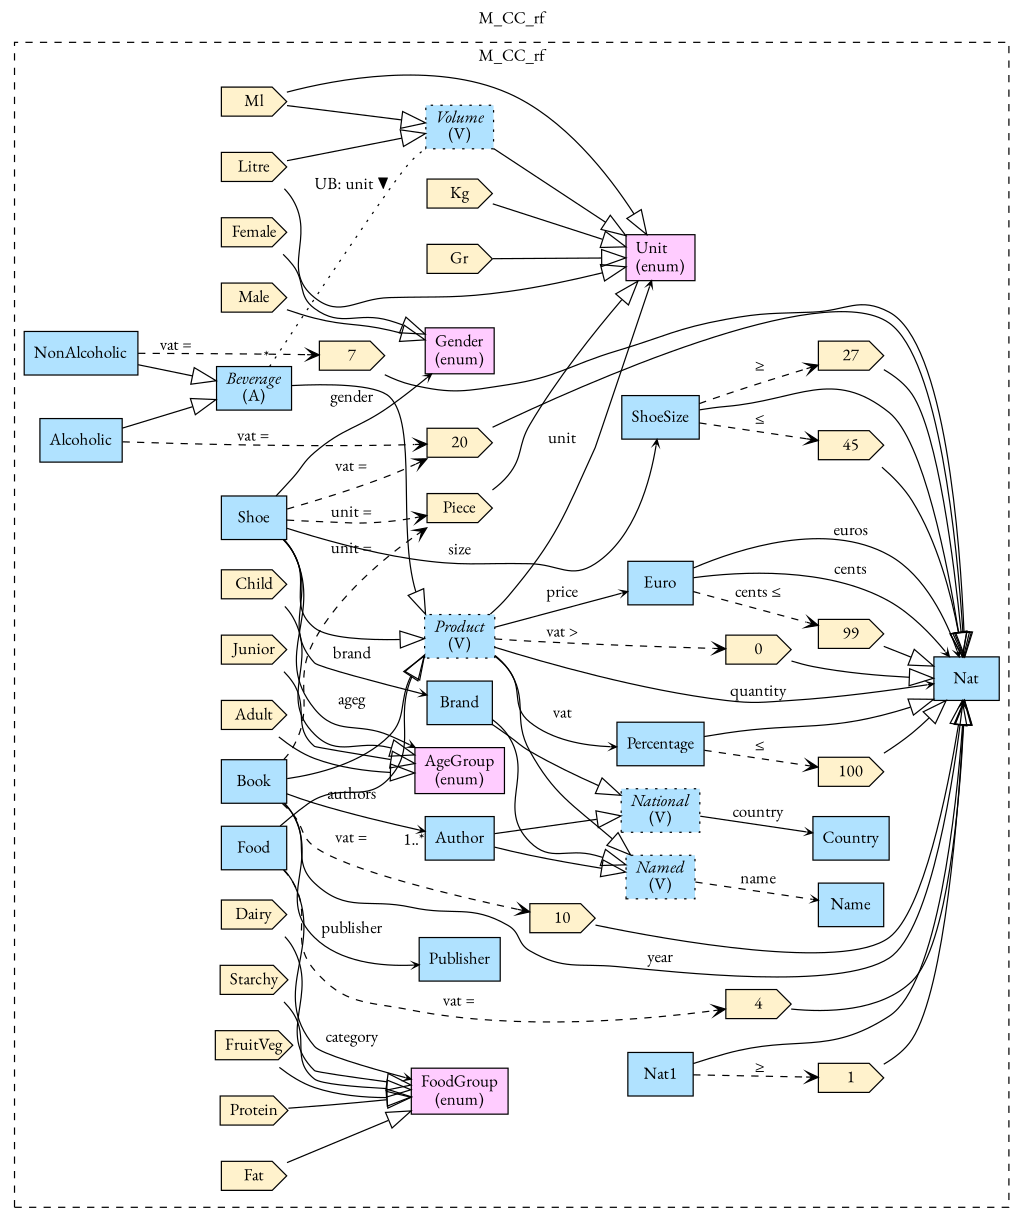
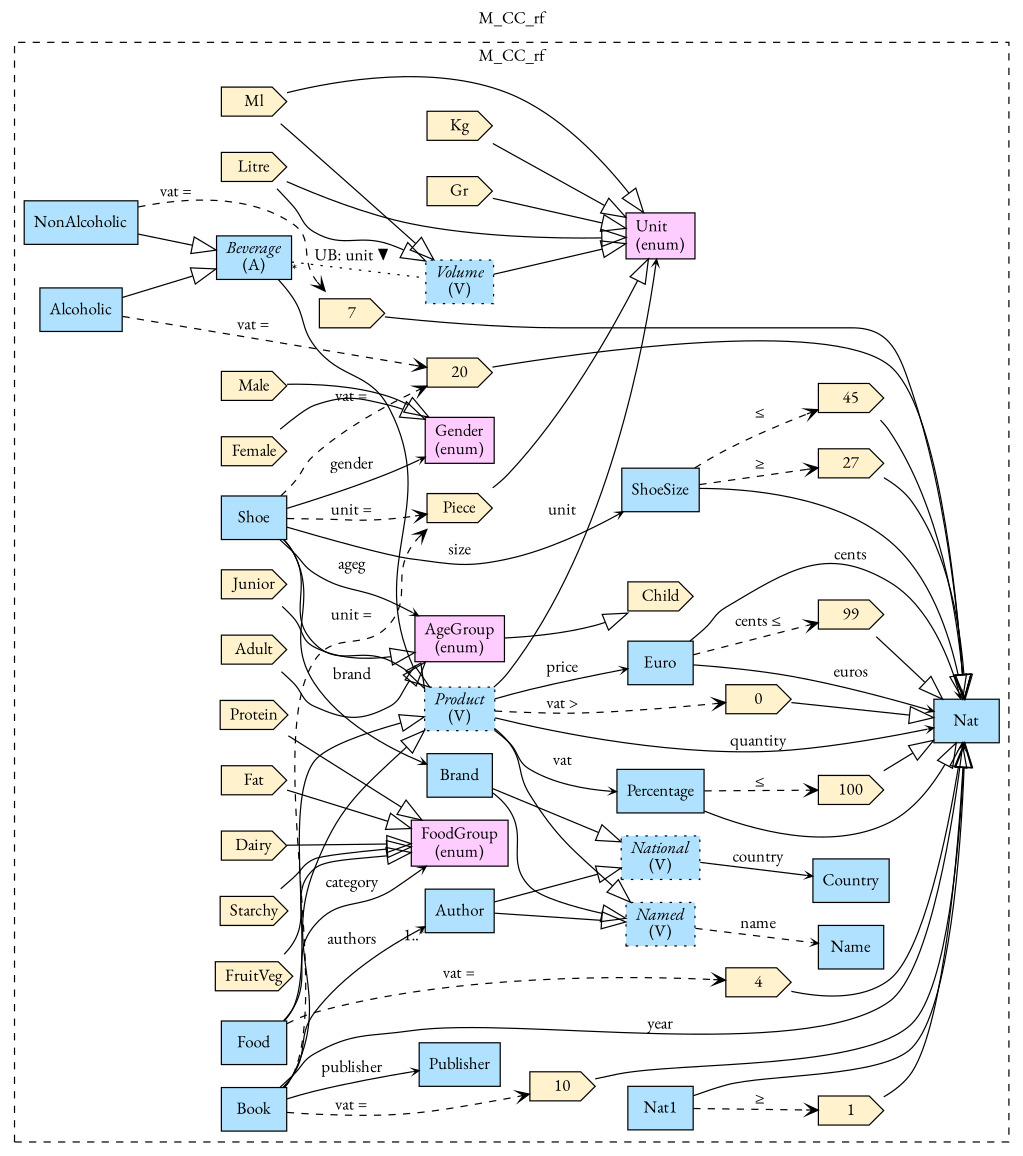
(314, 733) -> (555, 633)
